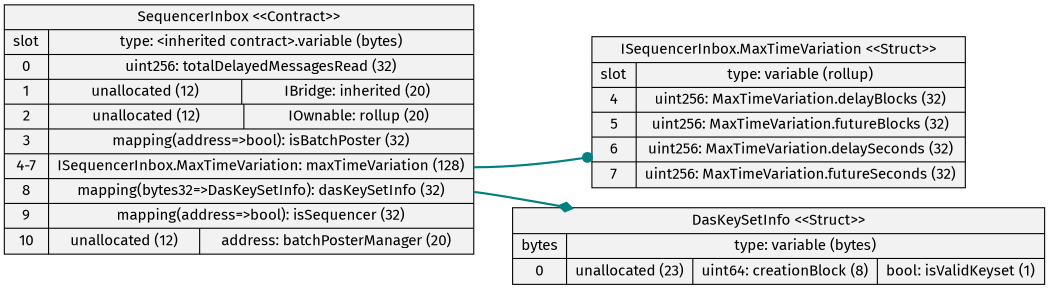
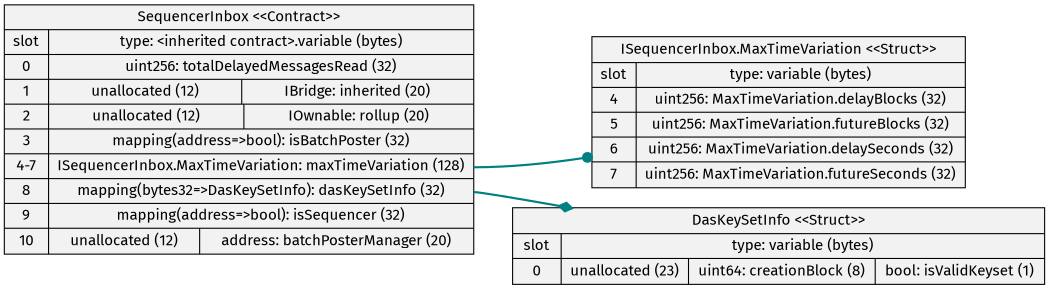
(801, 74) -> (801, 74)
(540, 246) -> (537, 246)
